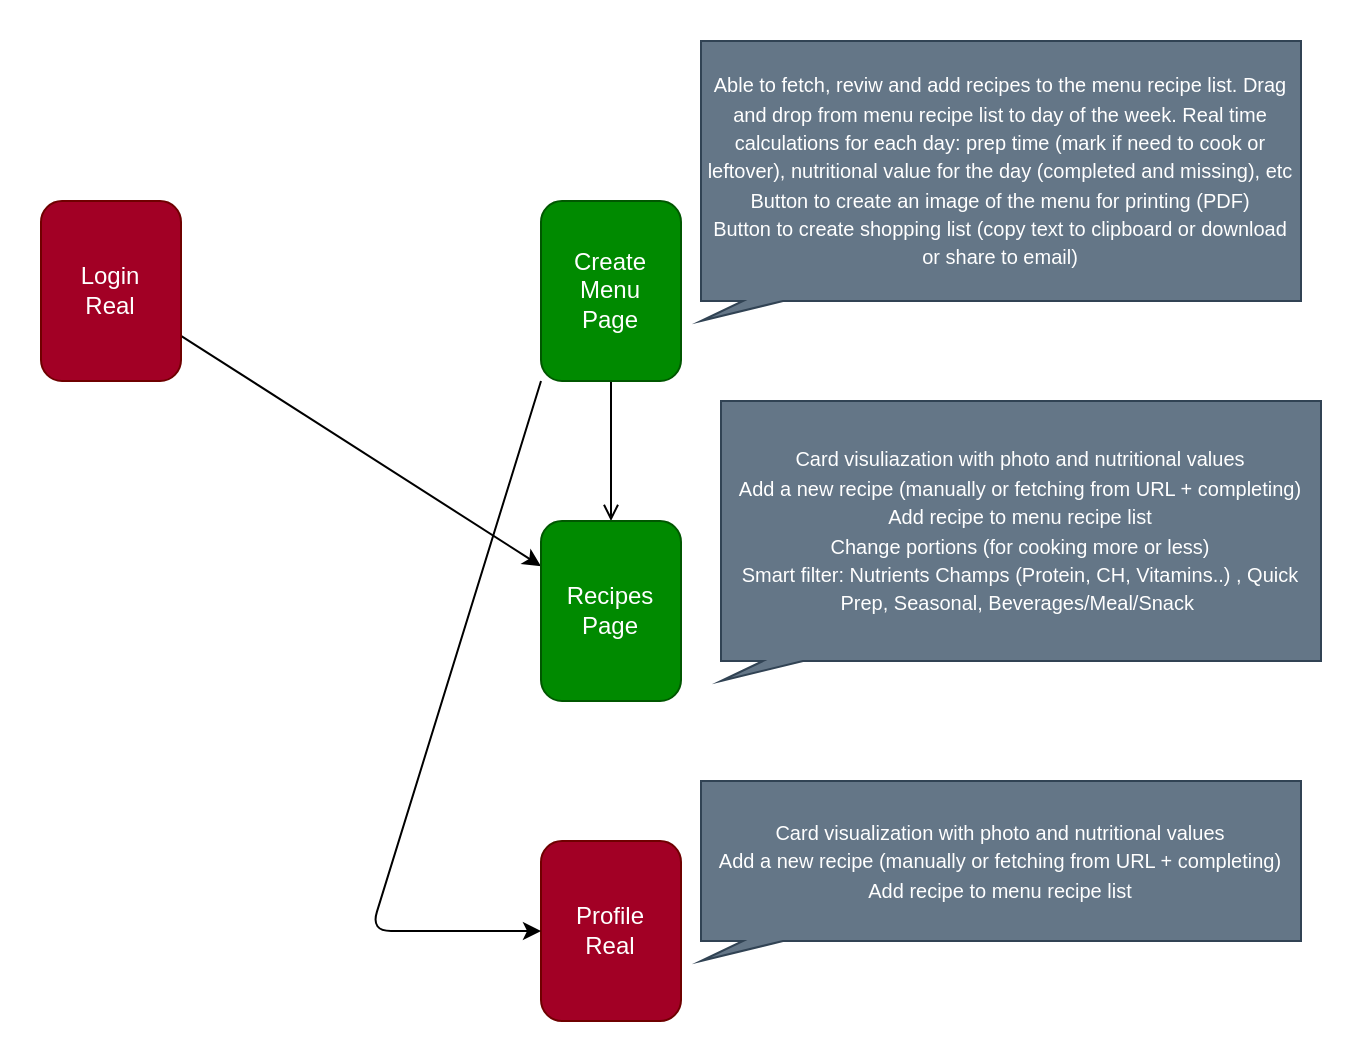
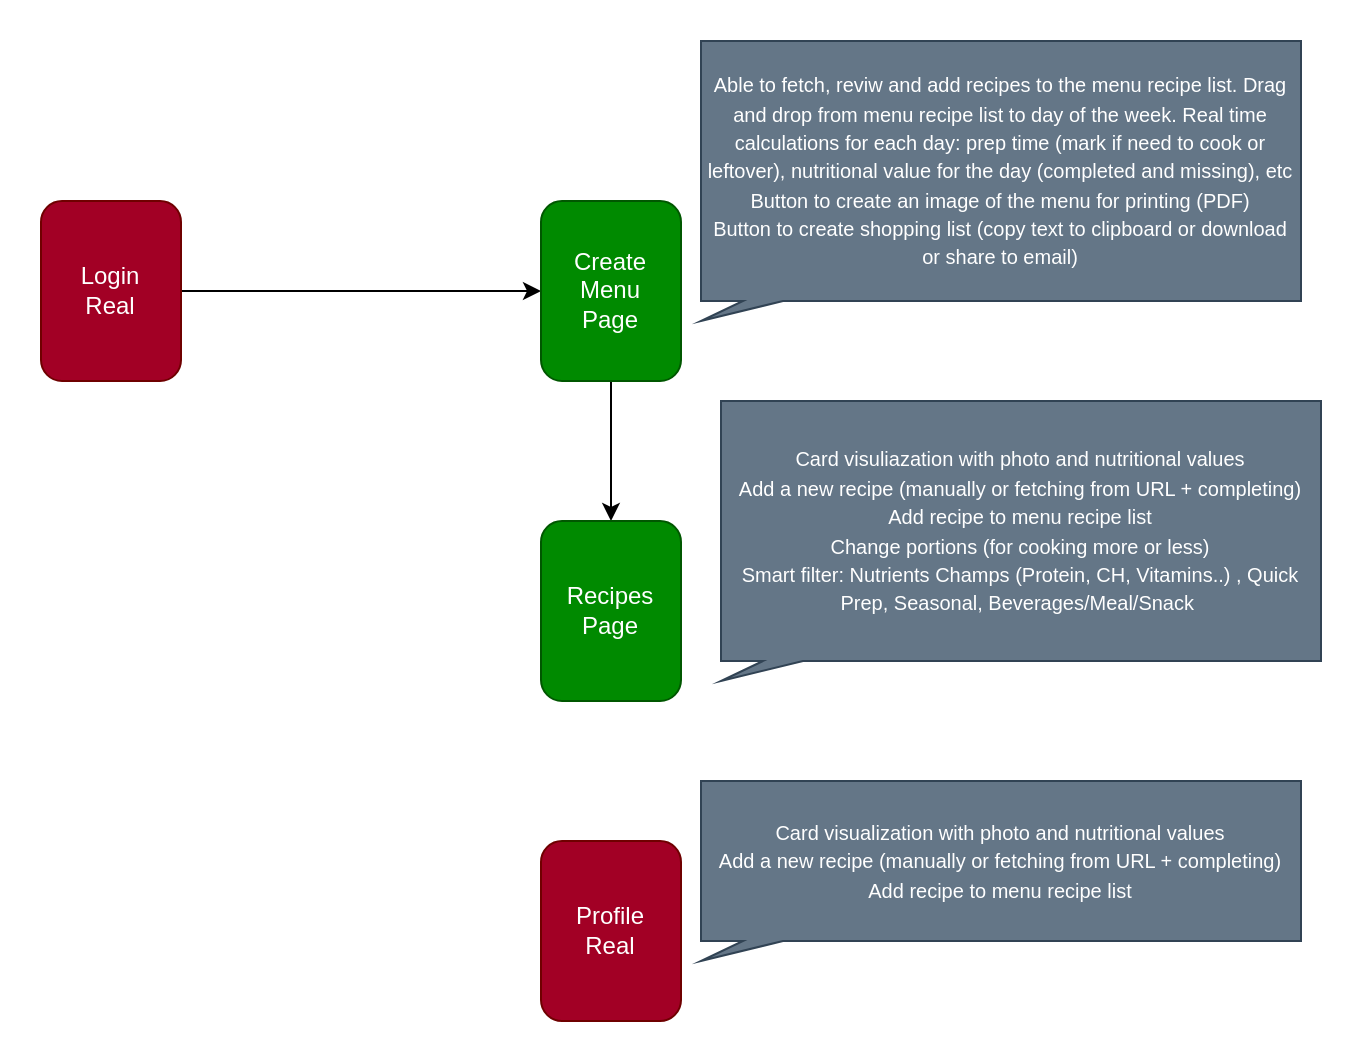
(335, 435) -> (354, 291)
(611, 508) -> (611, 506)
(435, 723) -> none
